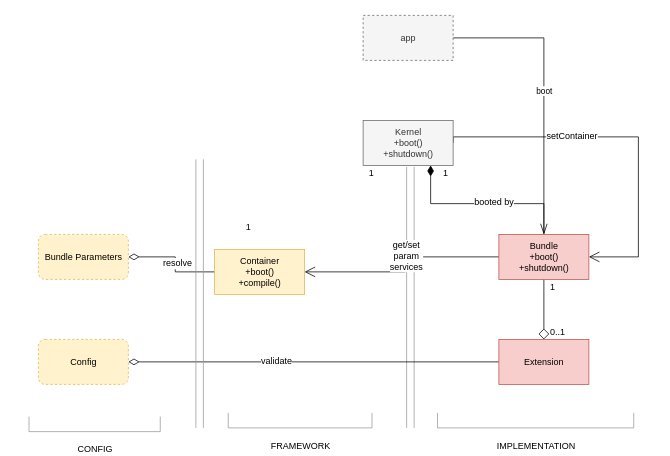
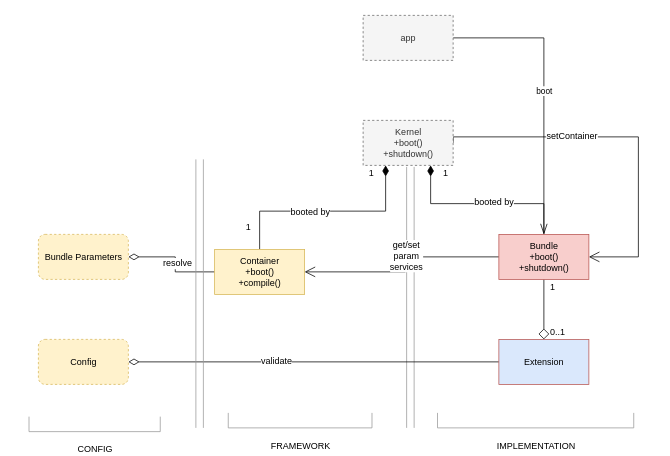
(408, 143) -> (408, 143)
none -> (260, 229)
(544, 362) -> (544, 362)
